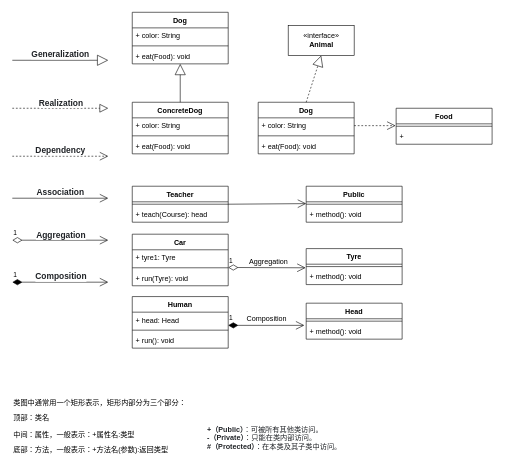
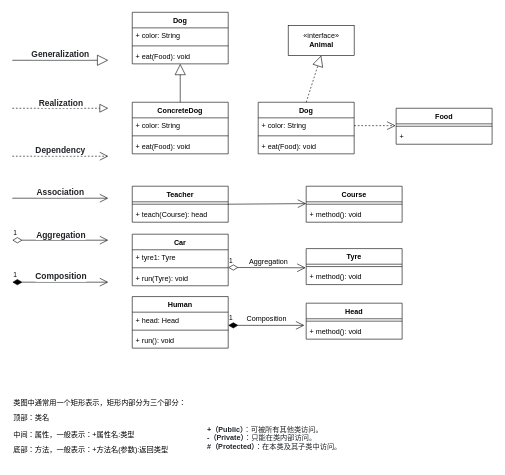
(354, 194) -> (354, 194)
